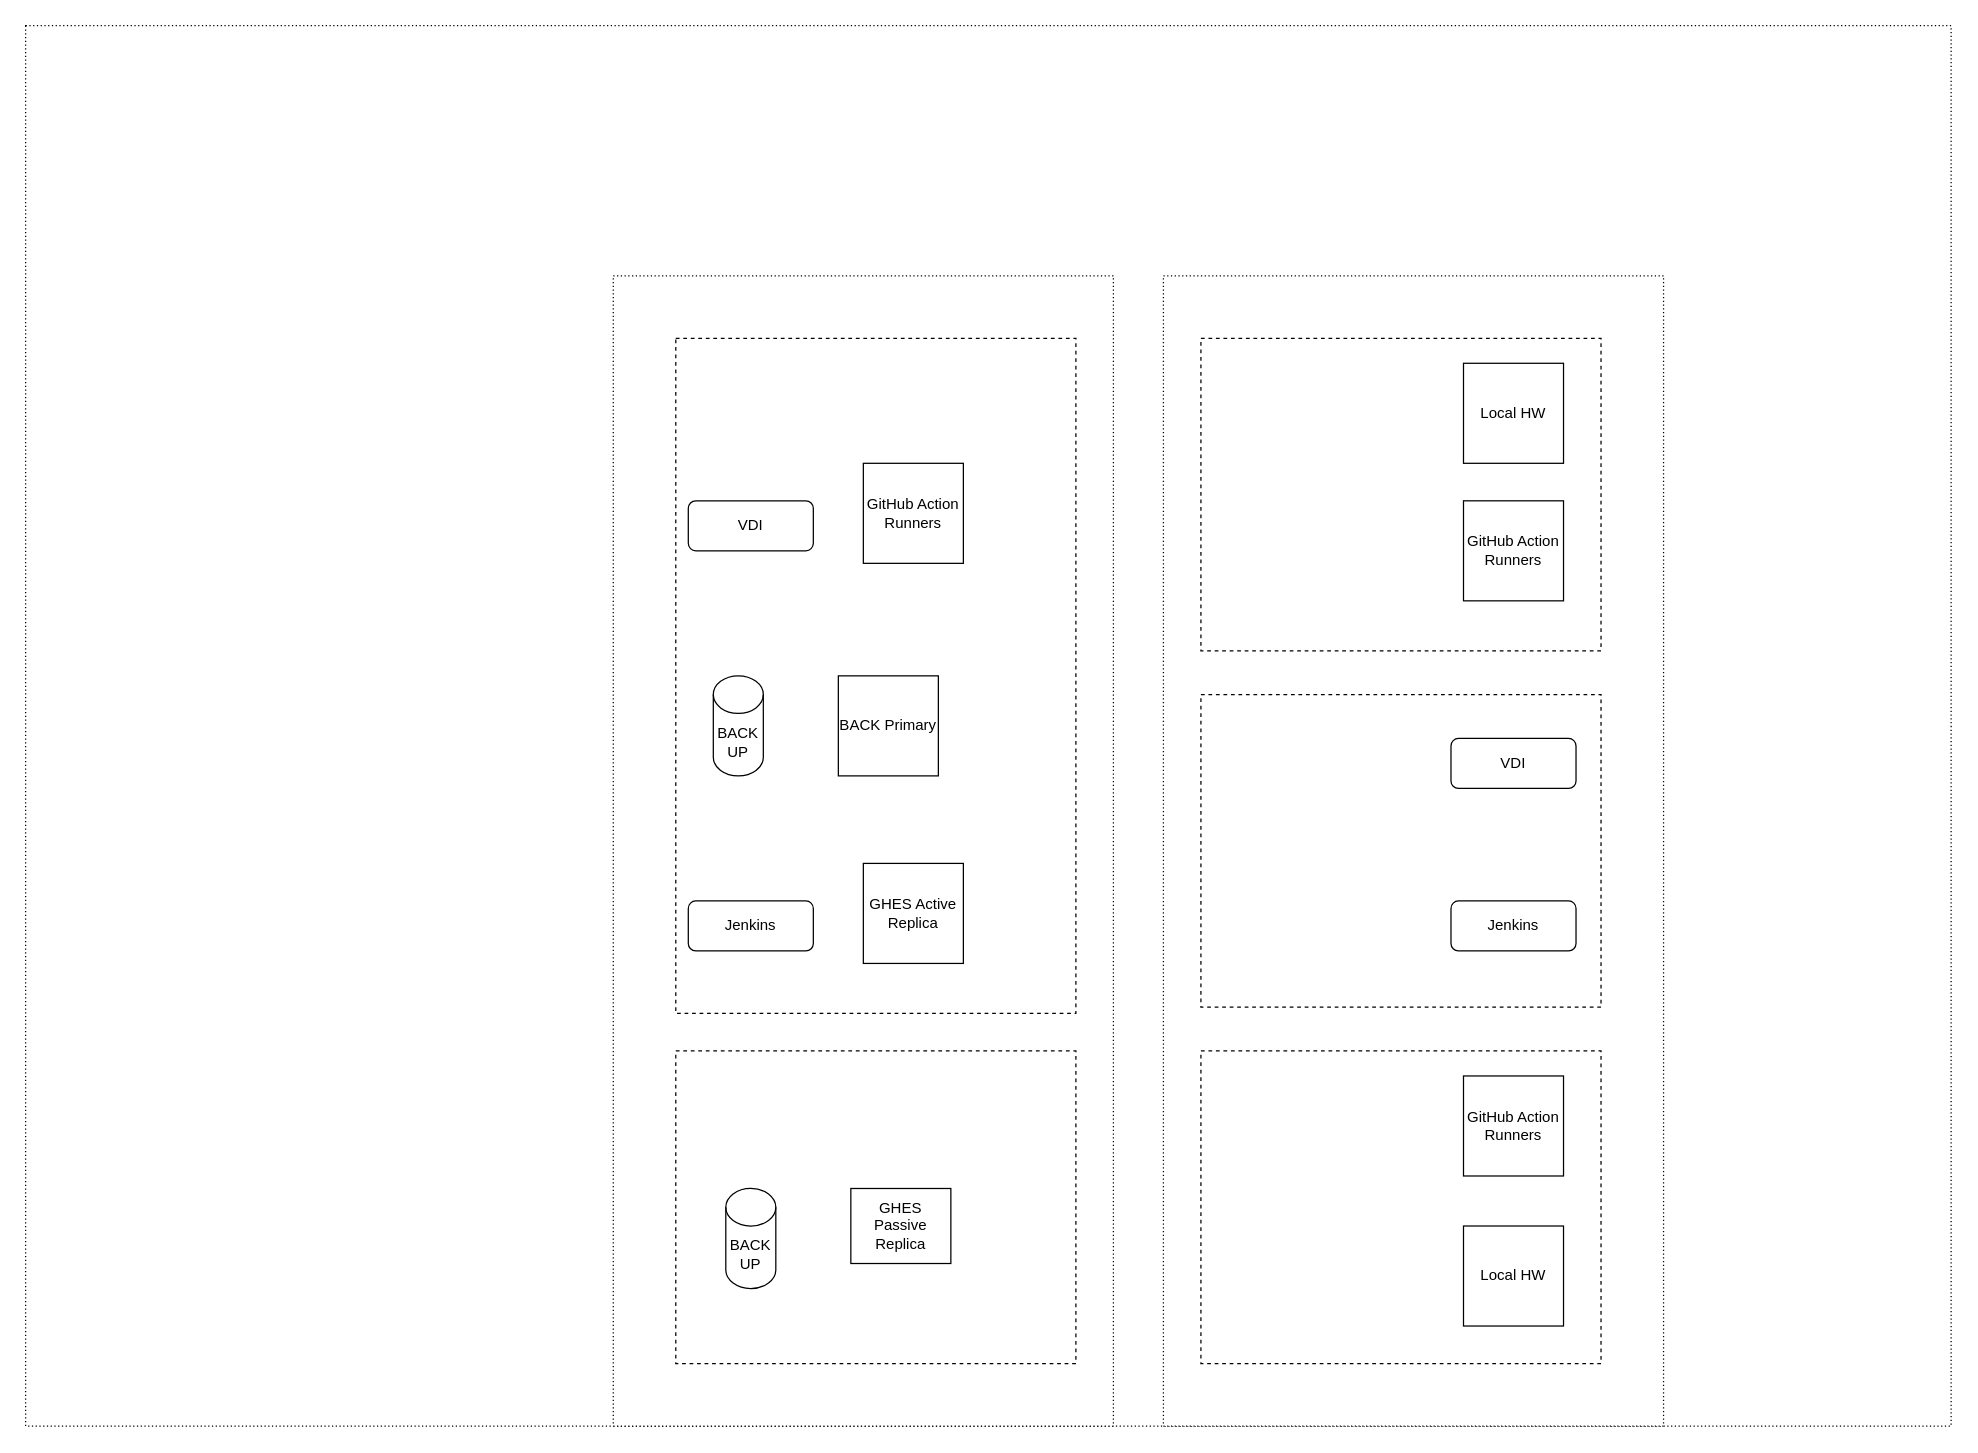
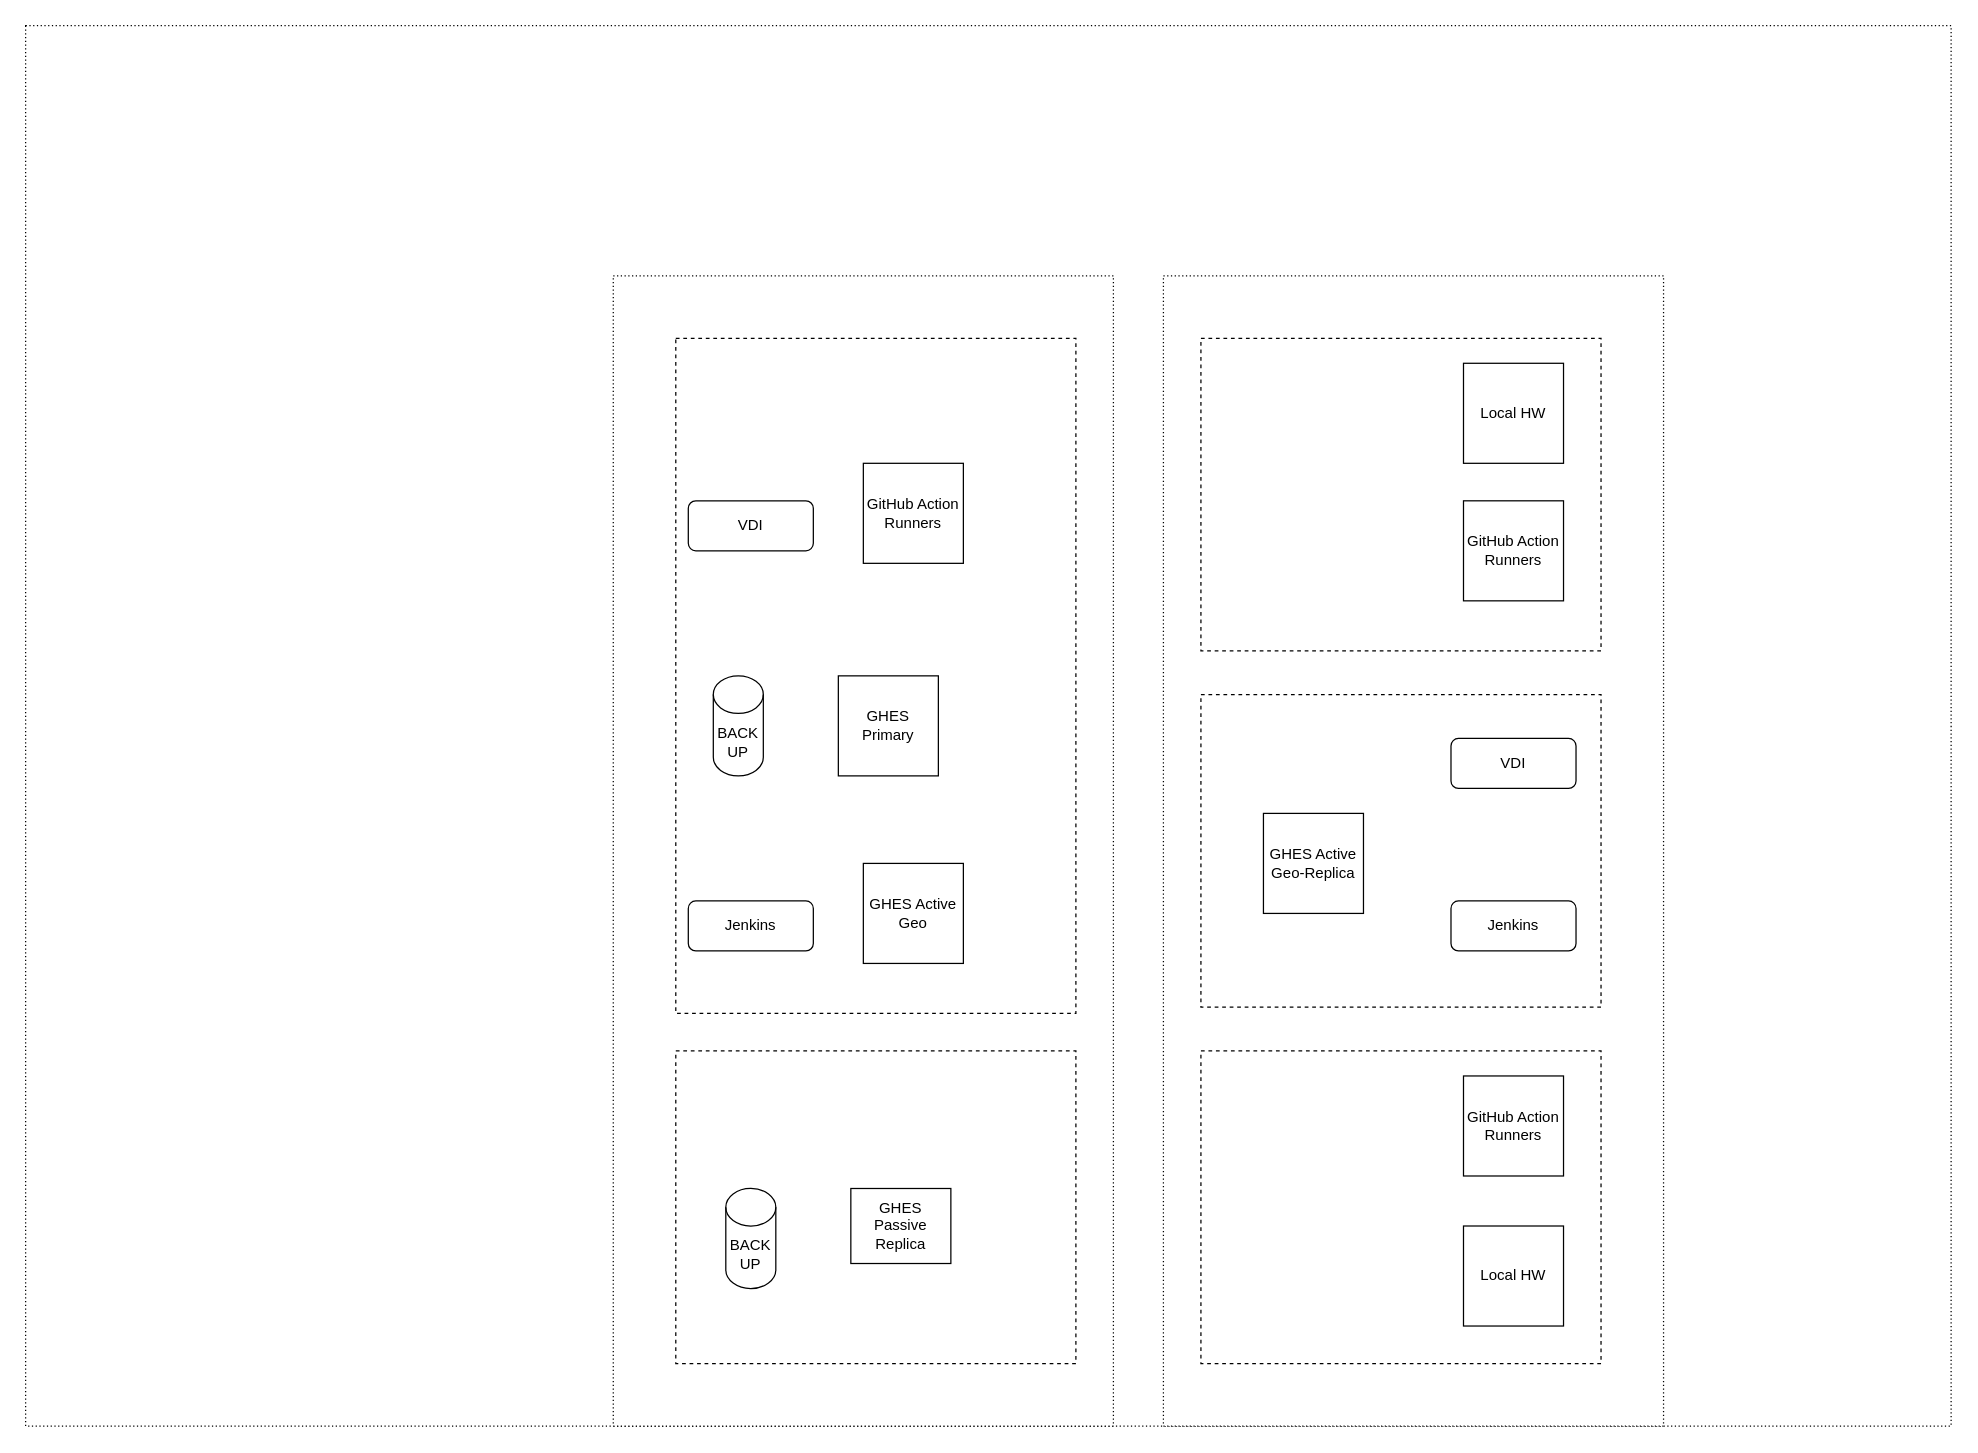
(888, 726) -> (888, 726)
none -> (1313, 863)
(913, 913) -> (913, 913)
